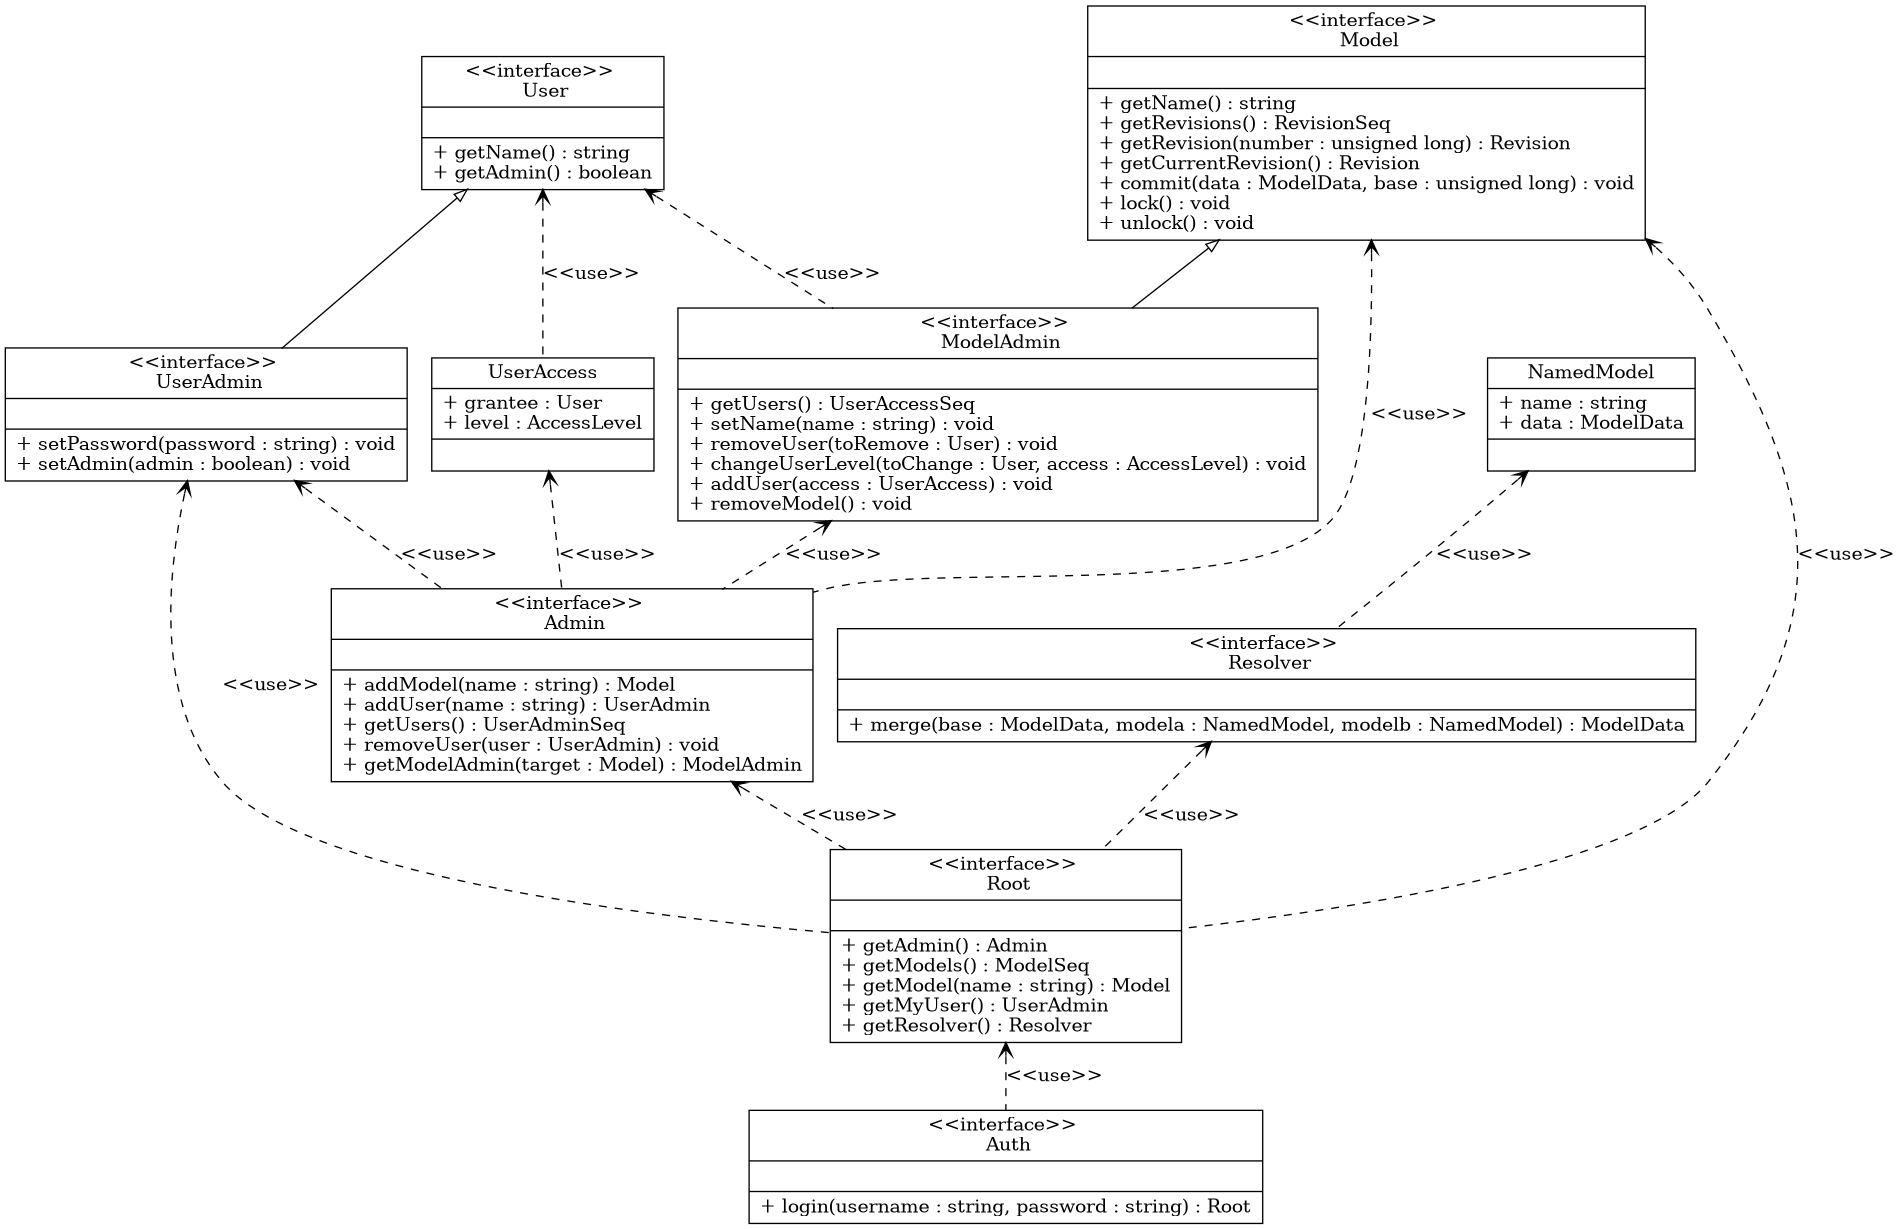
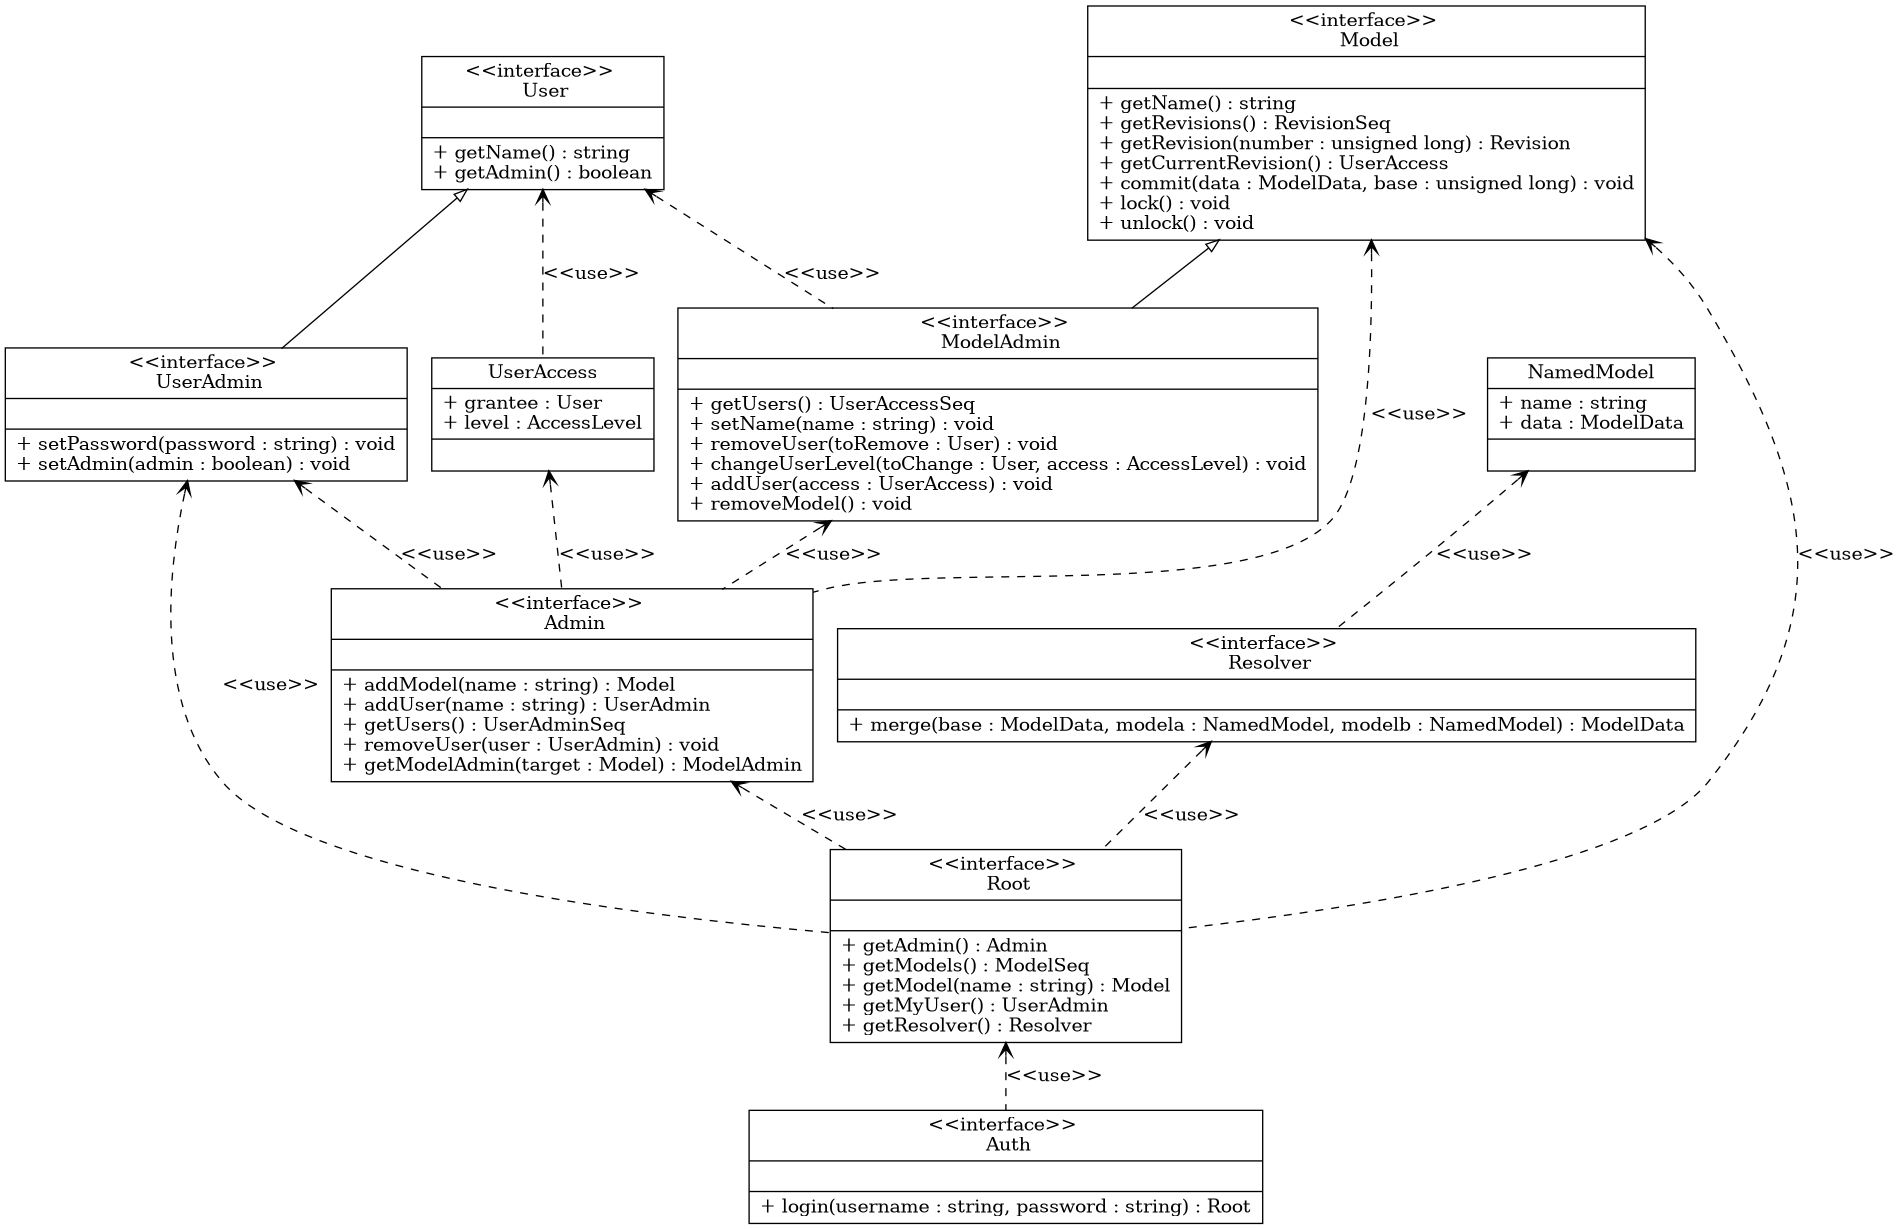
(1259, 164) -> (1274, 164)
